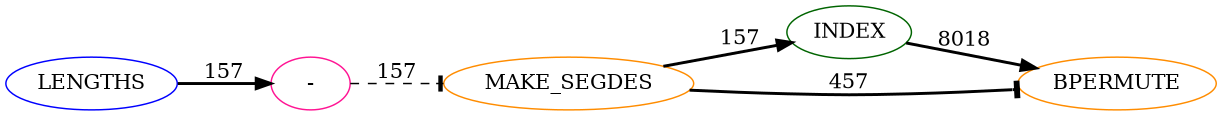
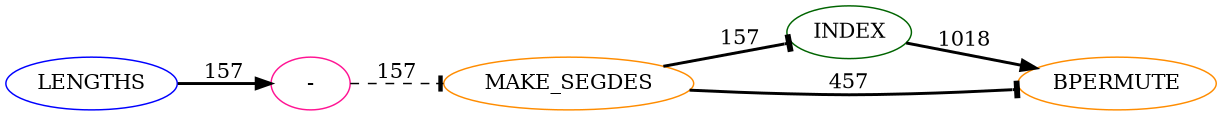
(965, 40) -> (965, 40)
(720, 56) -> (724, 55)
